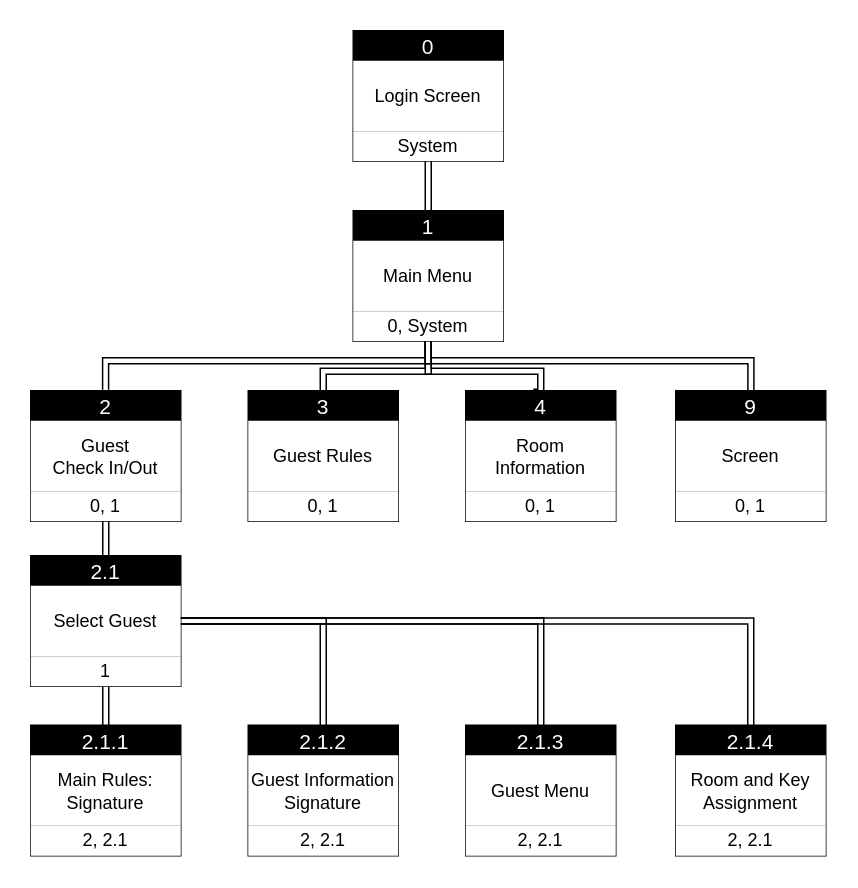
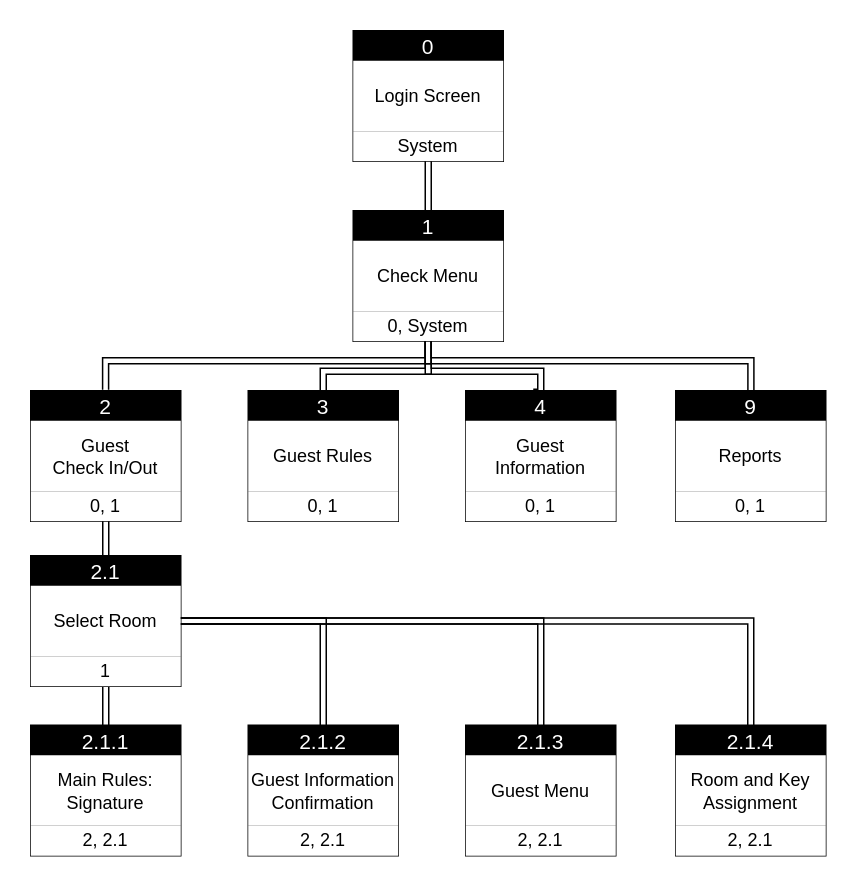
(428, 277) -> (428, 277)
(541, 457) -> (541, 457)
(751, 457) -> (751, 457)
(106, 622) -> (106, 622)
(323, 791) -> (323, 791)
